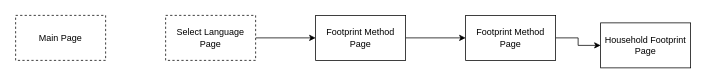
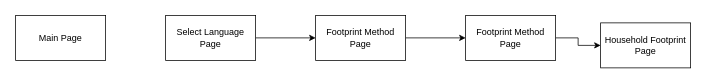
(60, 38) -> (60, 38)
(210, 38) -> (210, 38)
